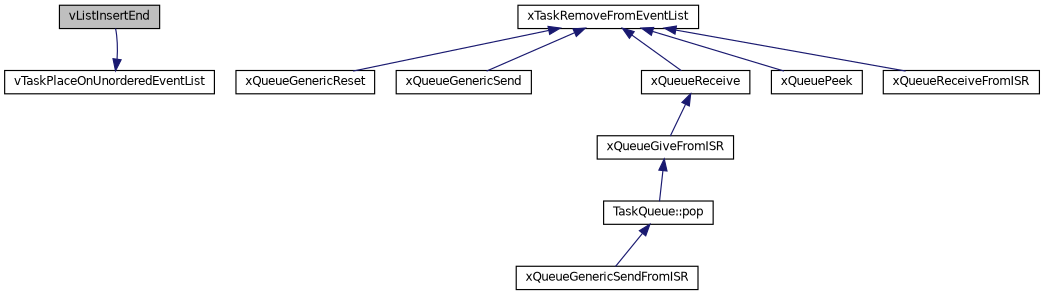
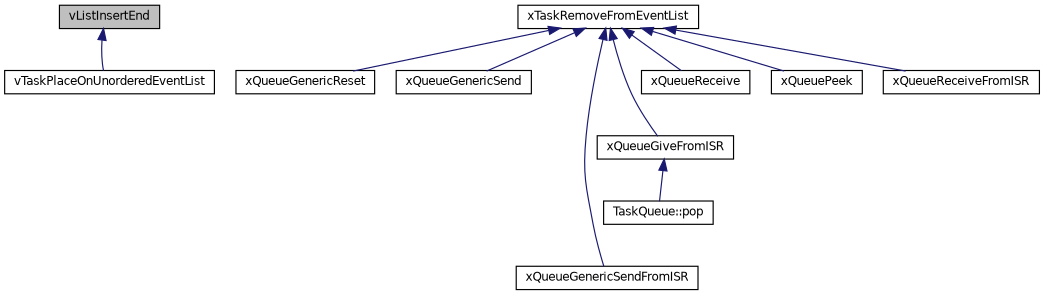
(117, 44) -> (102, 55)
(678, 120) -> (630, 90)
(629, 250) -> (585, 153)
